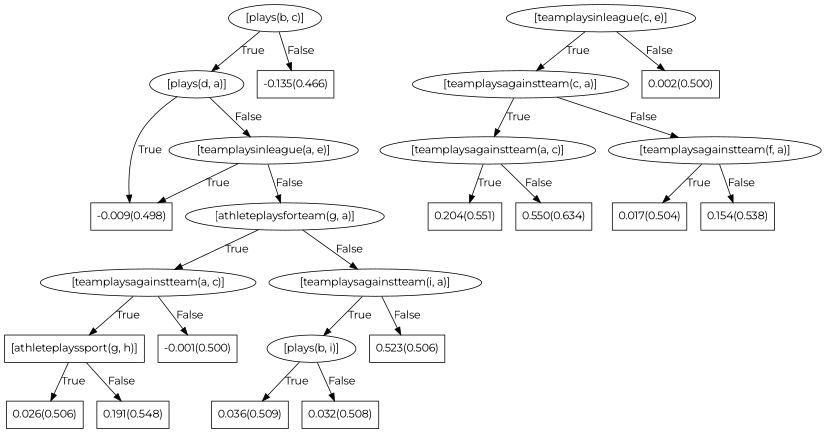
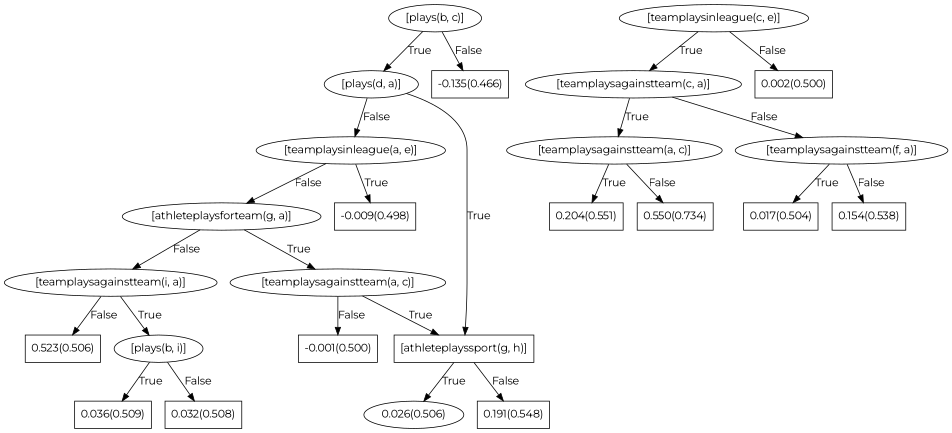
(138, 138) -> (467, 194)
(554, 217) -> (675, 217)
(45, 415) -> (414, 415)
